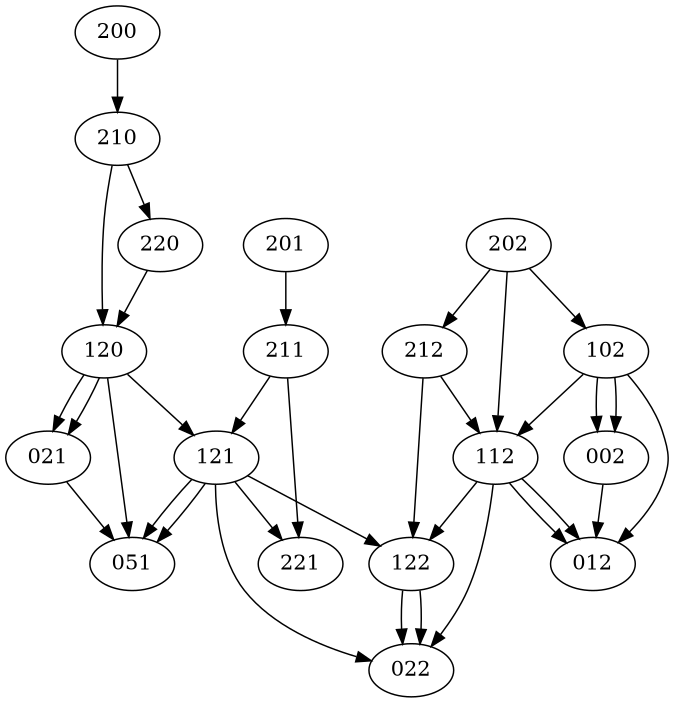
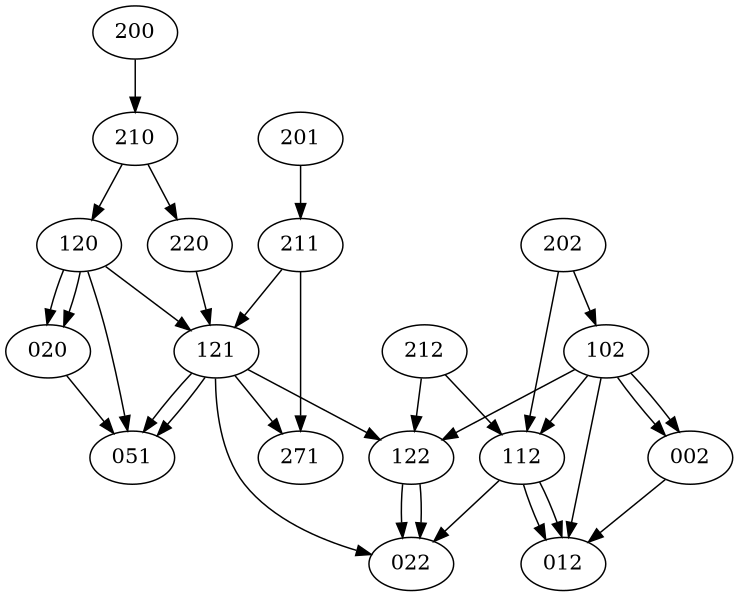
(136, 292) -> (201, 291)
(471, 292) -> none
(48, 458) -> (48, 351)
(458, 505) -> (515, 401)
(301, 564) -> (301, 458)
